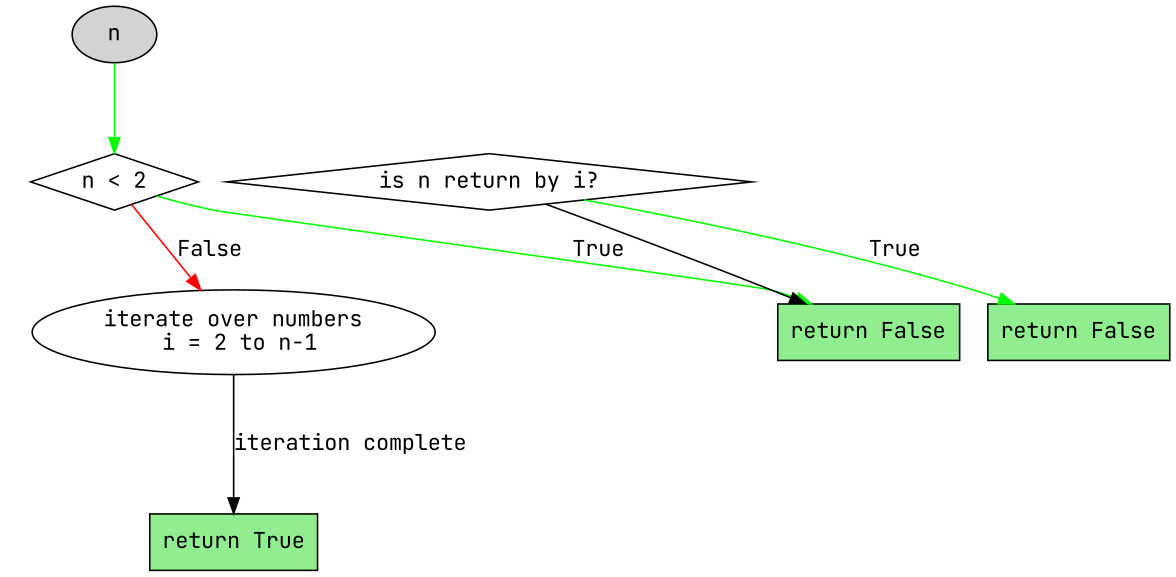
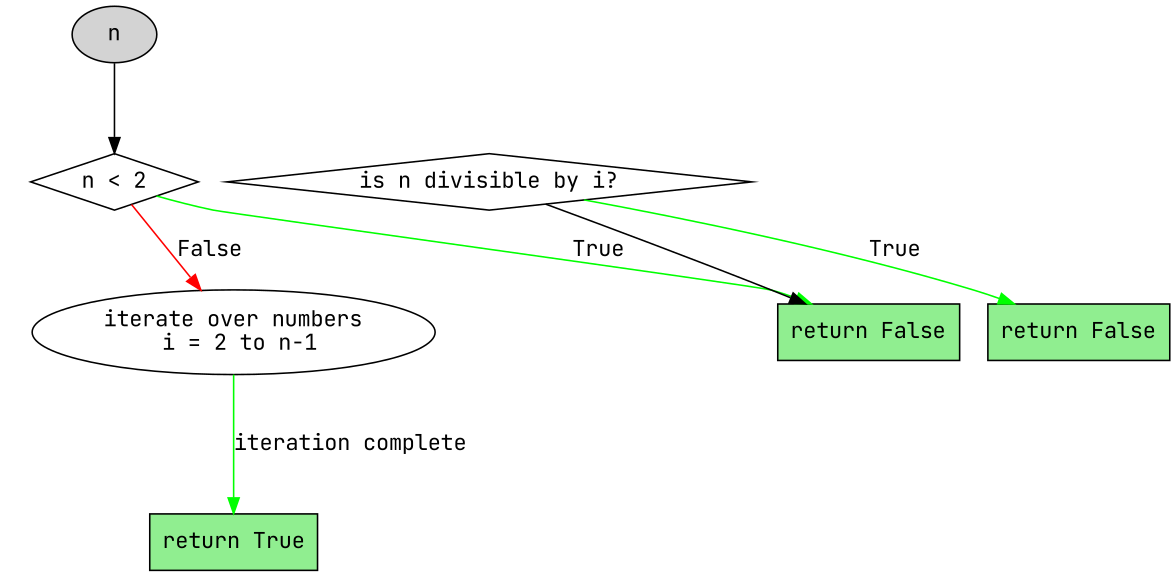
(114, 95) -> (114, 95)
(489, 182) -> (489, 182)
(234, 436) -> (234, 436)
